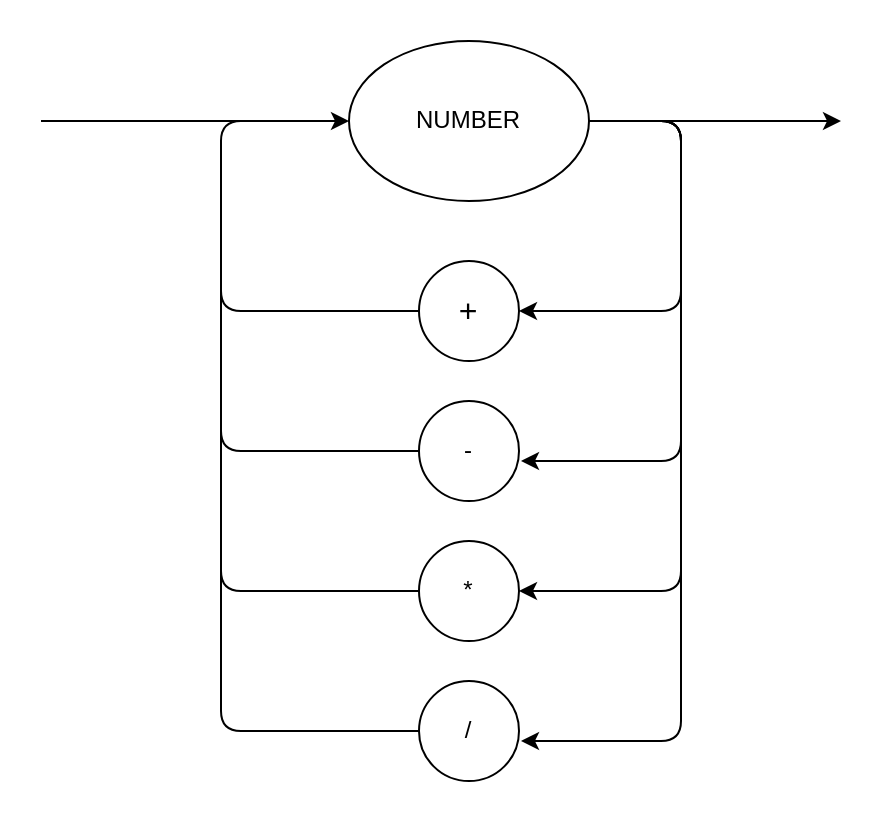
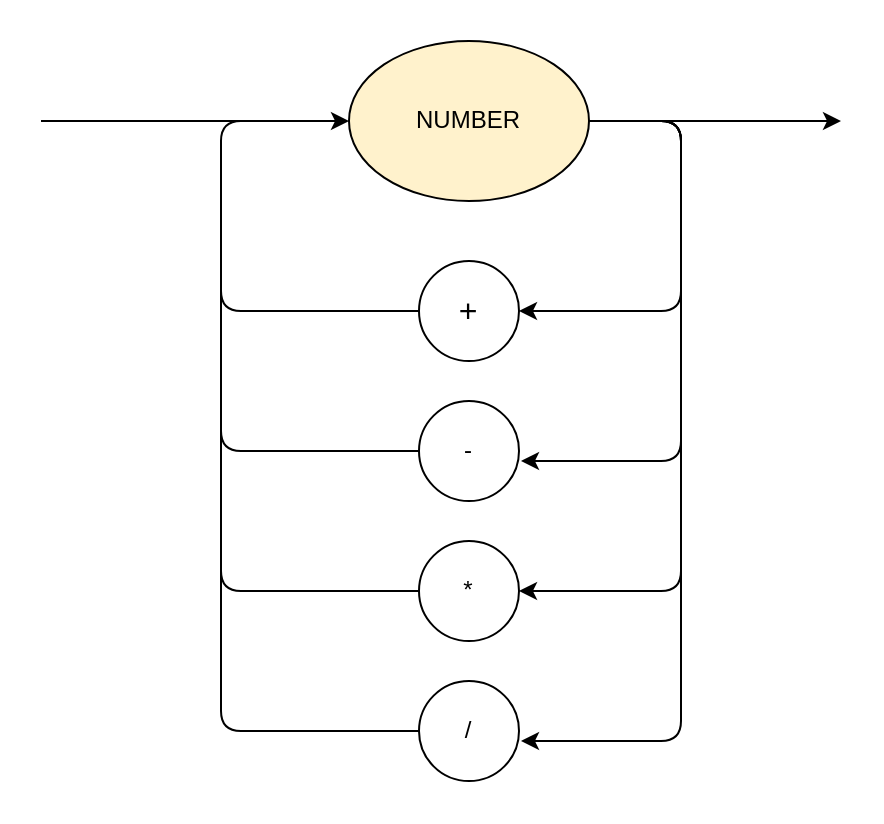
(469, 121) -> (469, 121)
